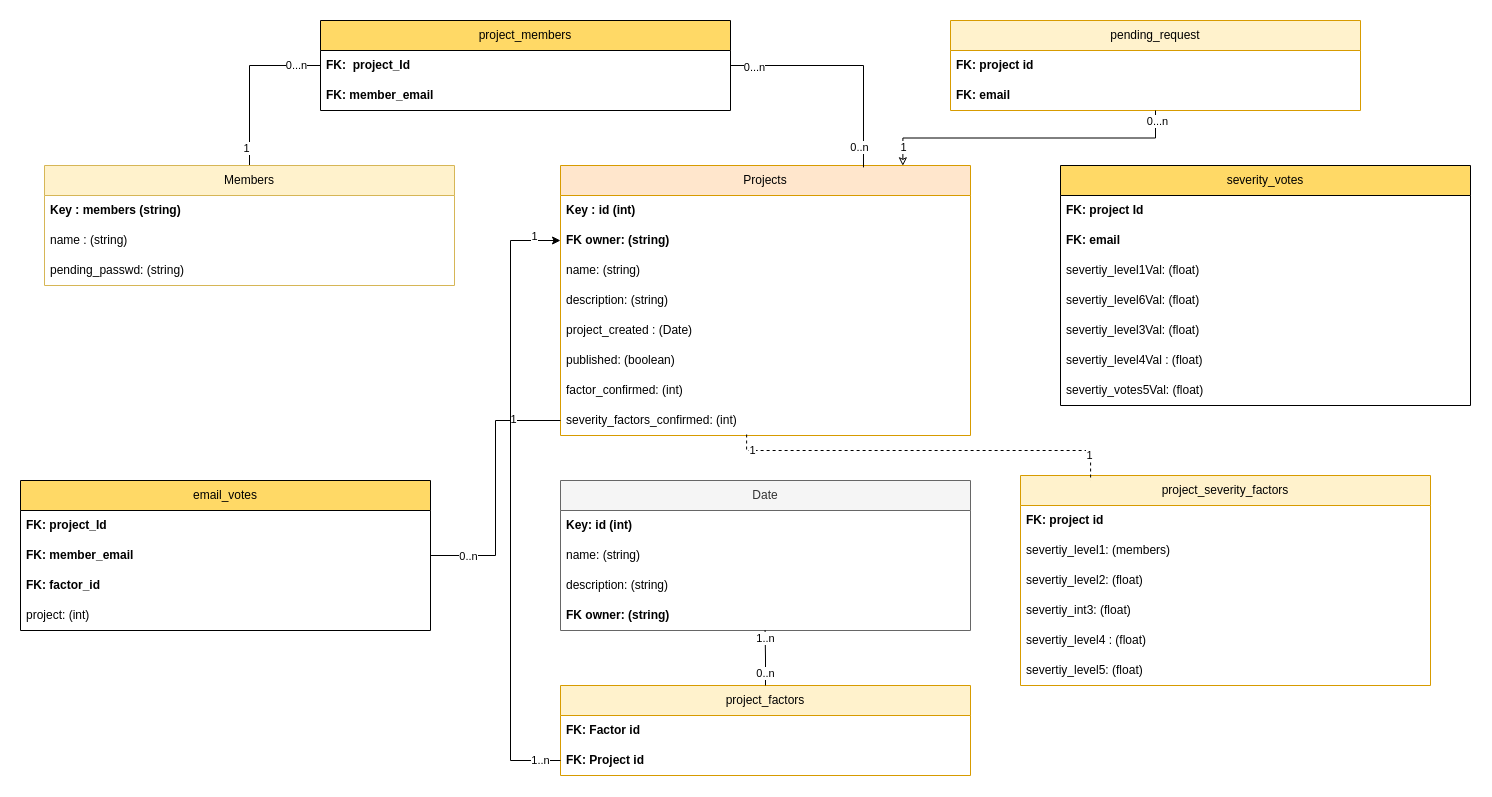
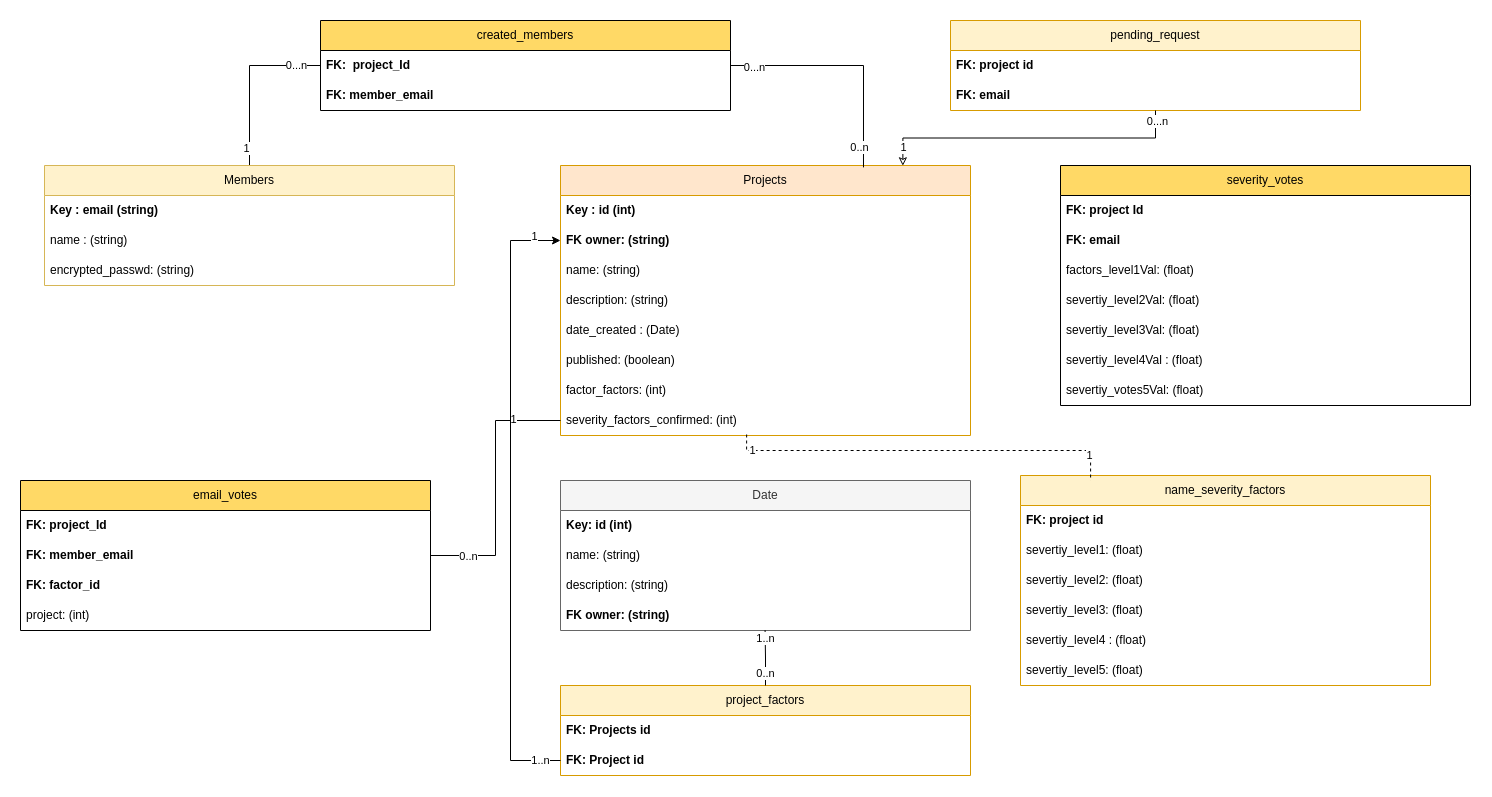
(526, 36) -> (526, 36)
(117, 211) -> (107, 211)
(125, 271) -> (133, 271)
(1146, 271) -> (1145, 271)
(1146, 301) -> (1146, 301)
(642, 331) -> (632, 331)
(638, 391) -> (632, 391)
(1226, 491) -> (1226, 491)
(1106, 551) -> (1098, 551)
(1093, 611) -> (1098, 611)
(604, 731) -> (611, 731)
